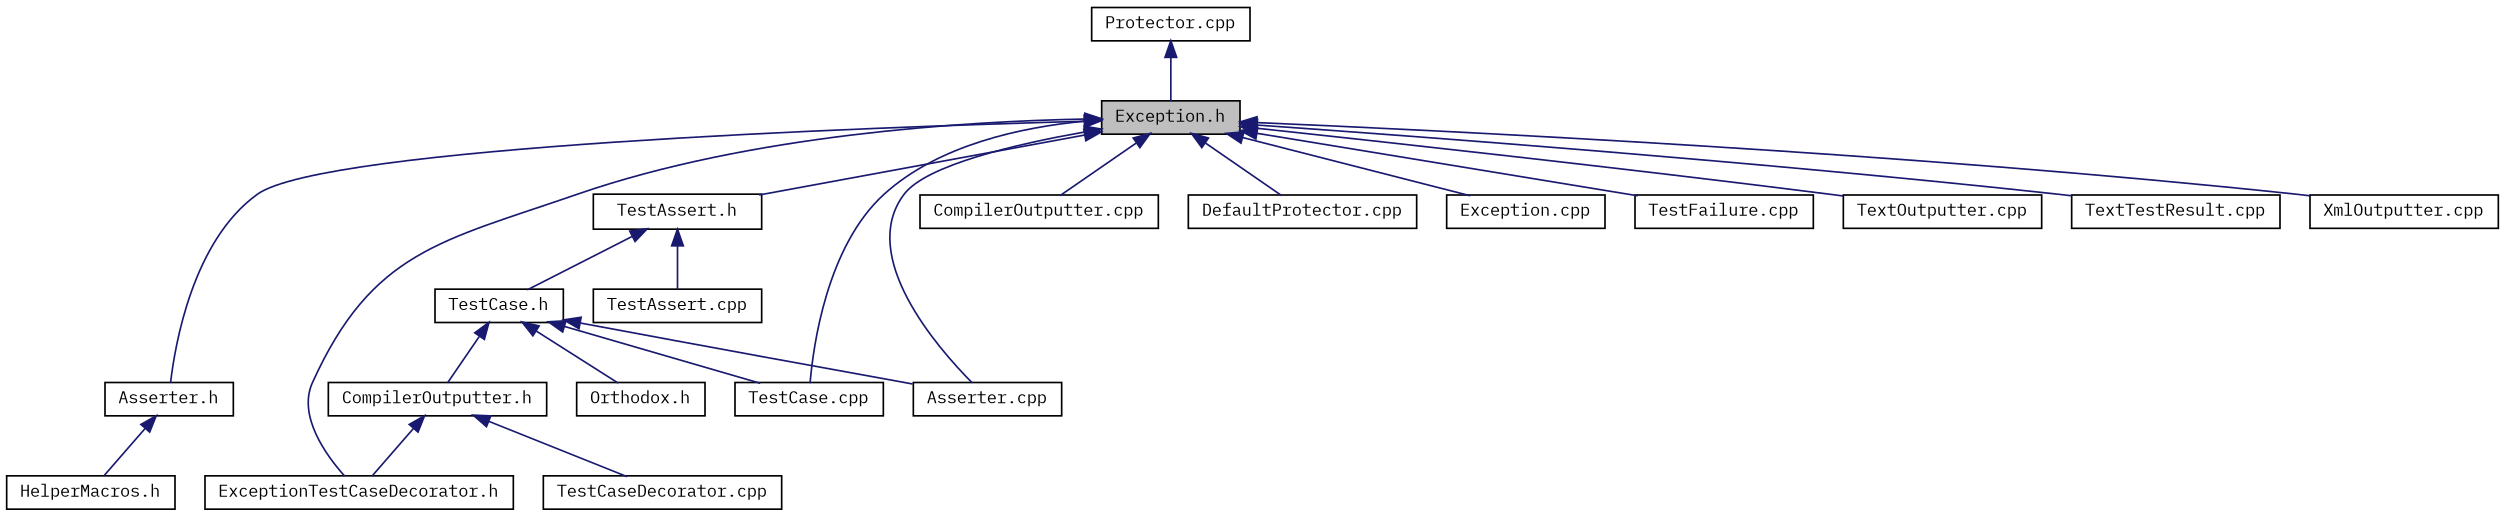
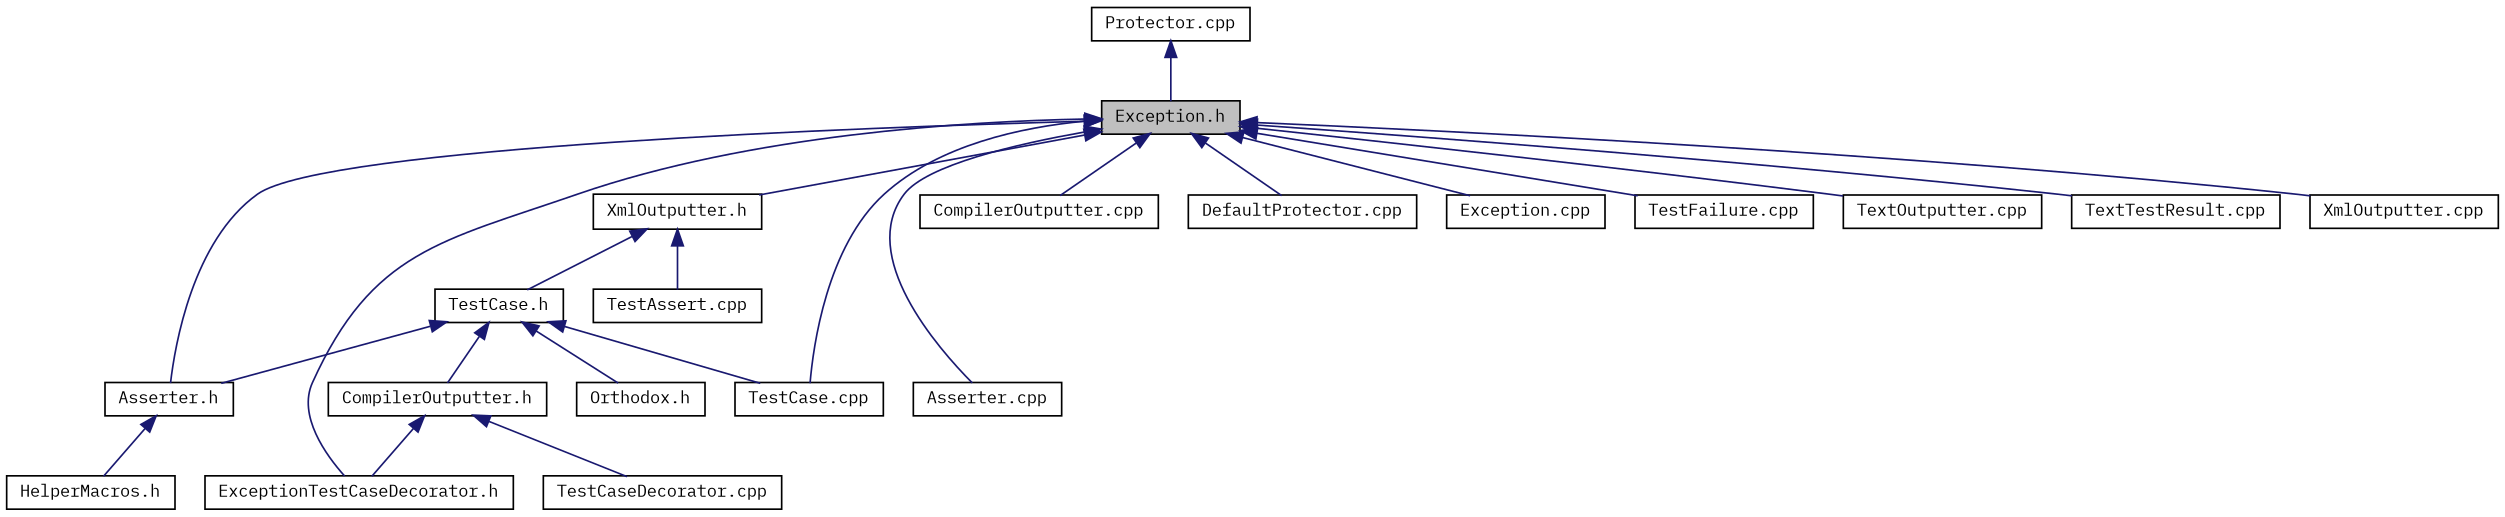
(678, 212) -> (678, 212)
(747, 354) -> (341, 351)
